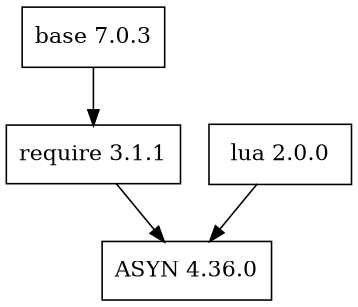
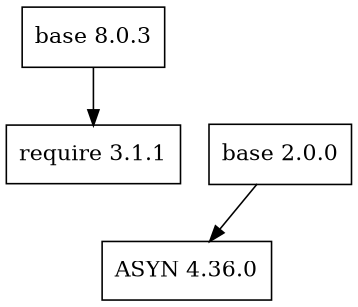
(93, 37) -> (93, 37)
(280, 154) -> (280, 154)
(135, 207) -> none
